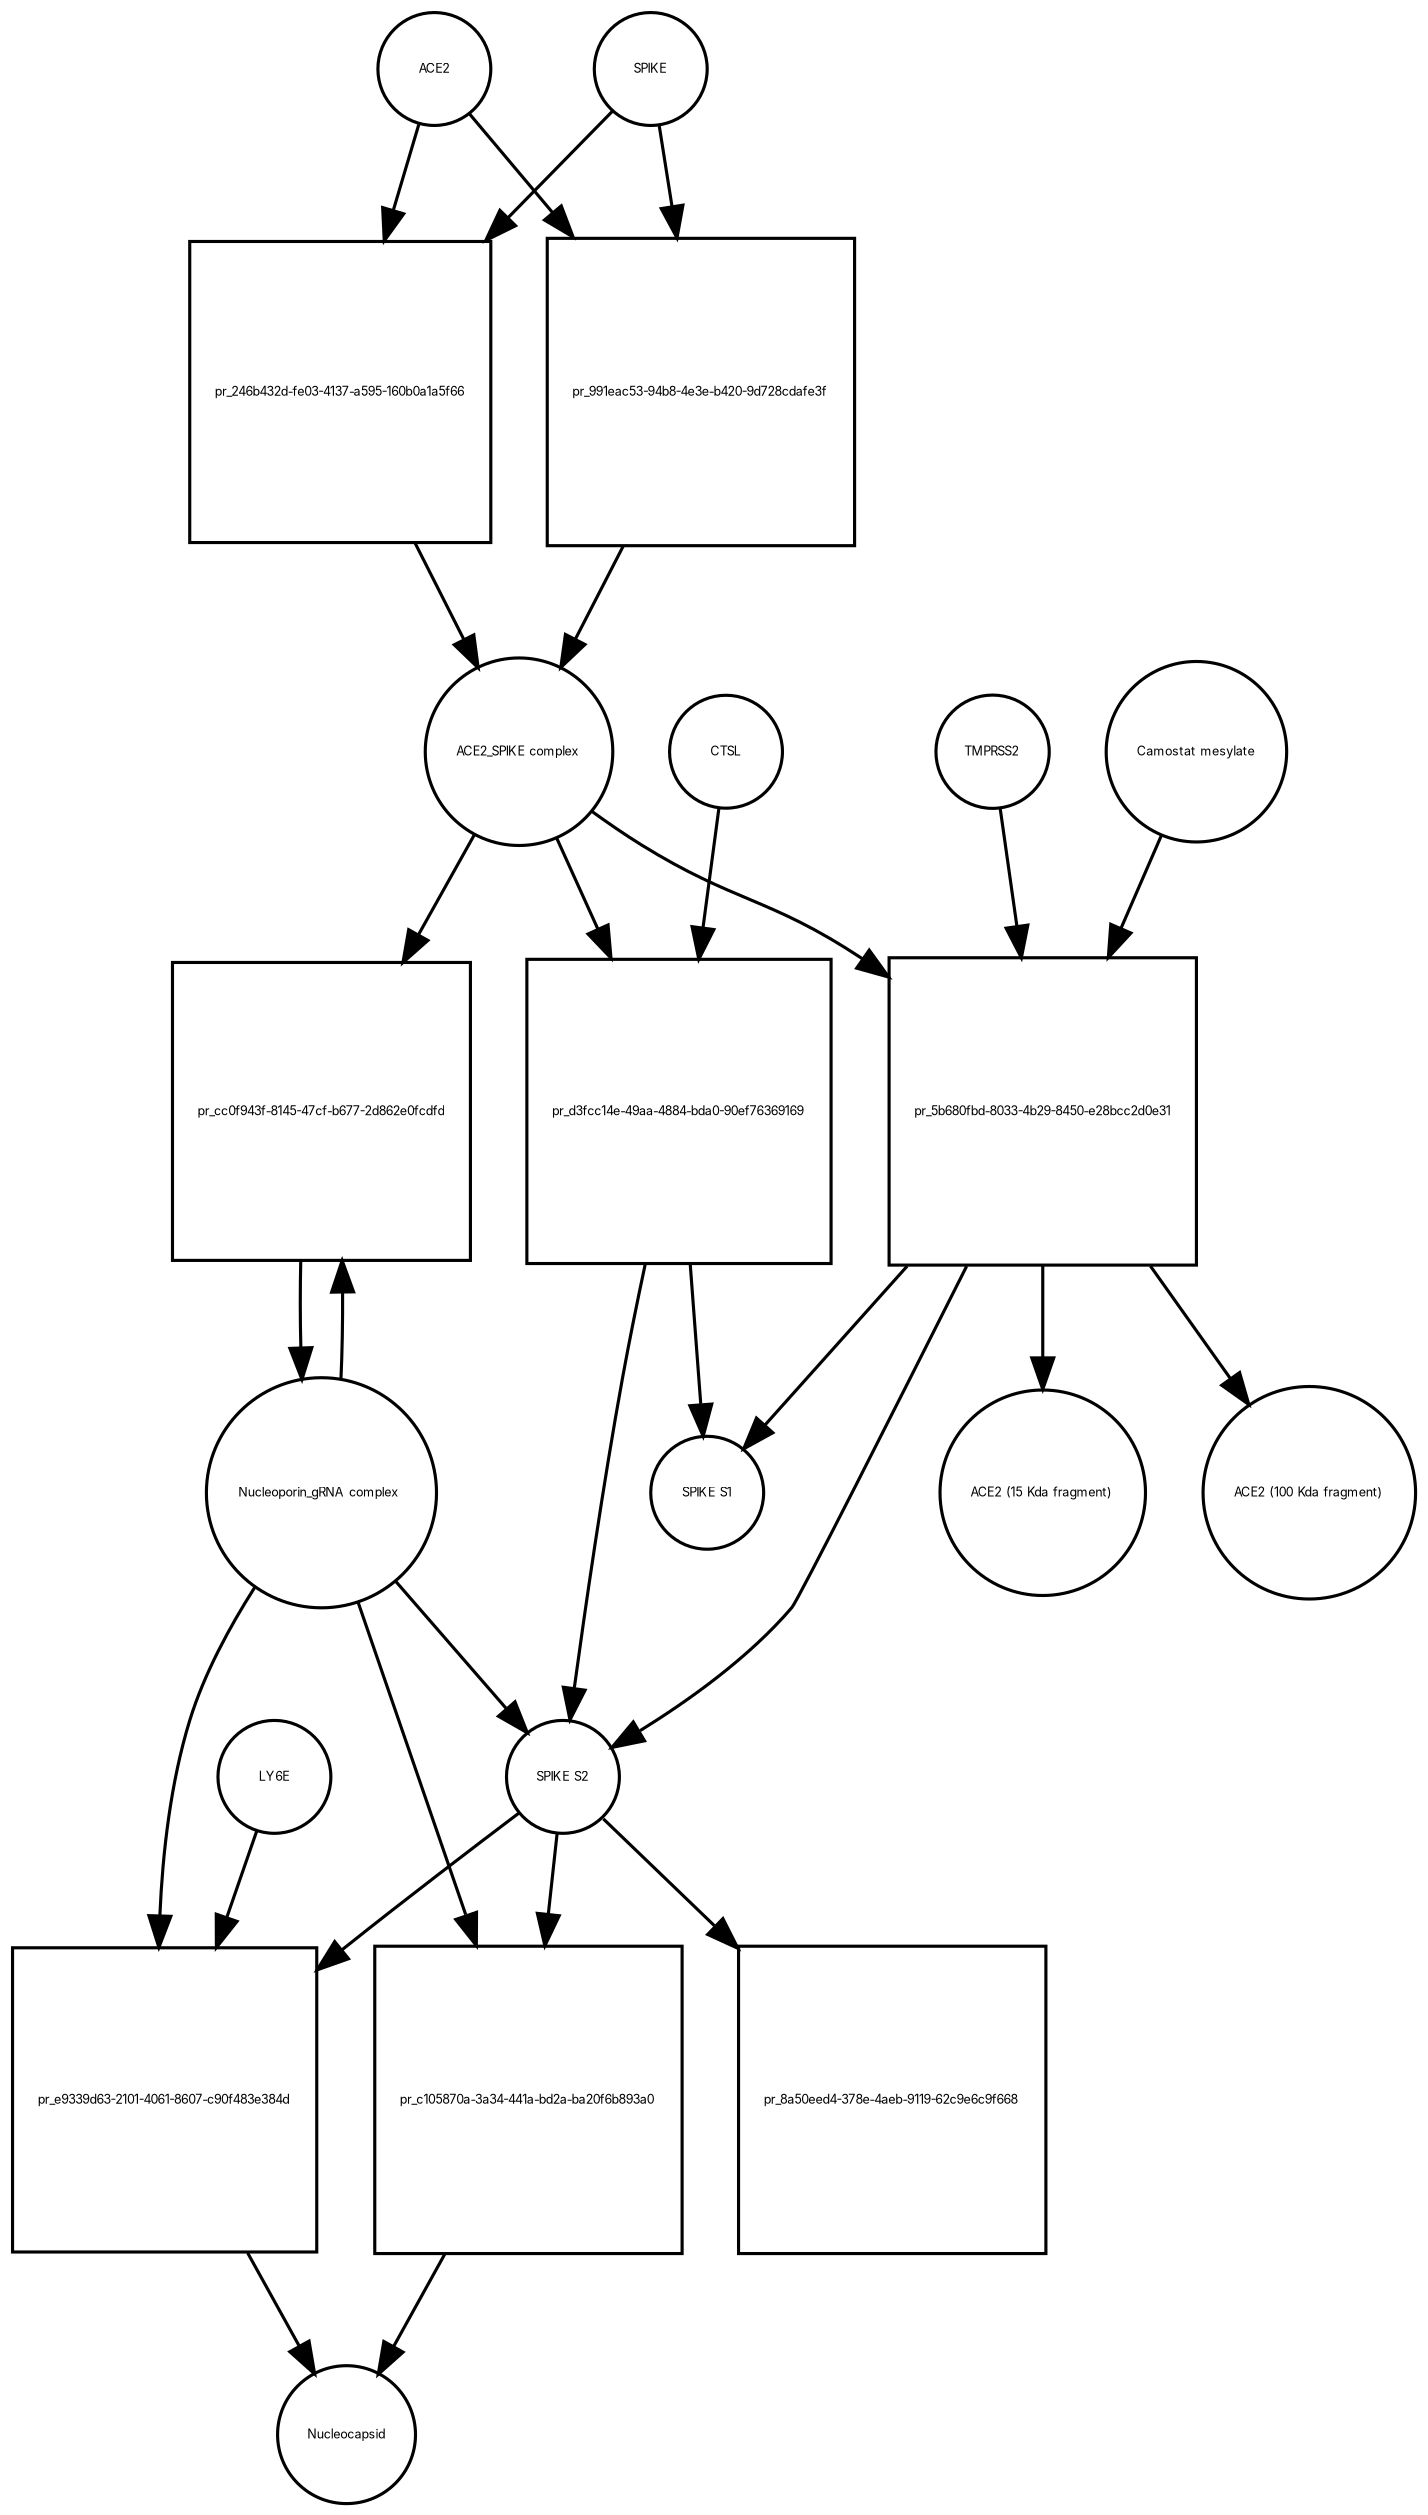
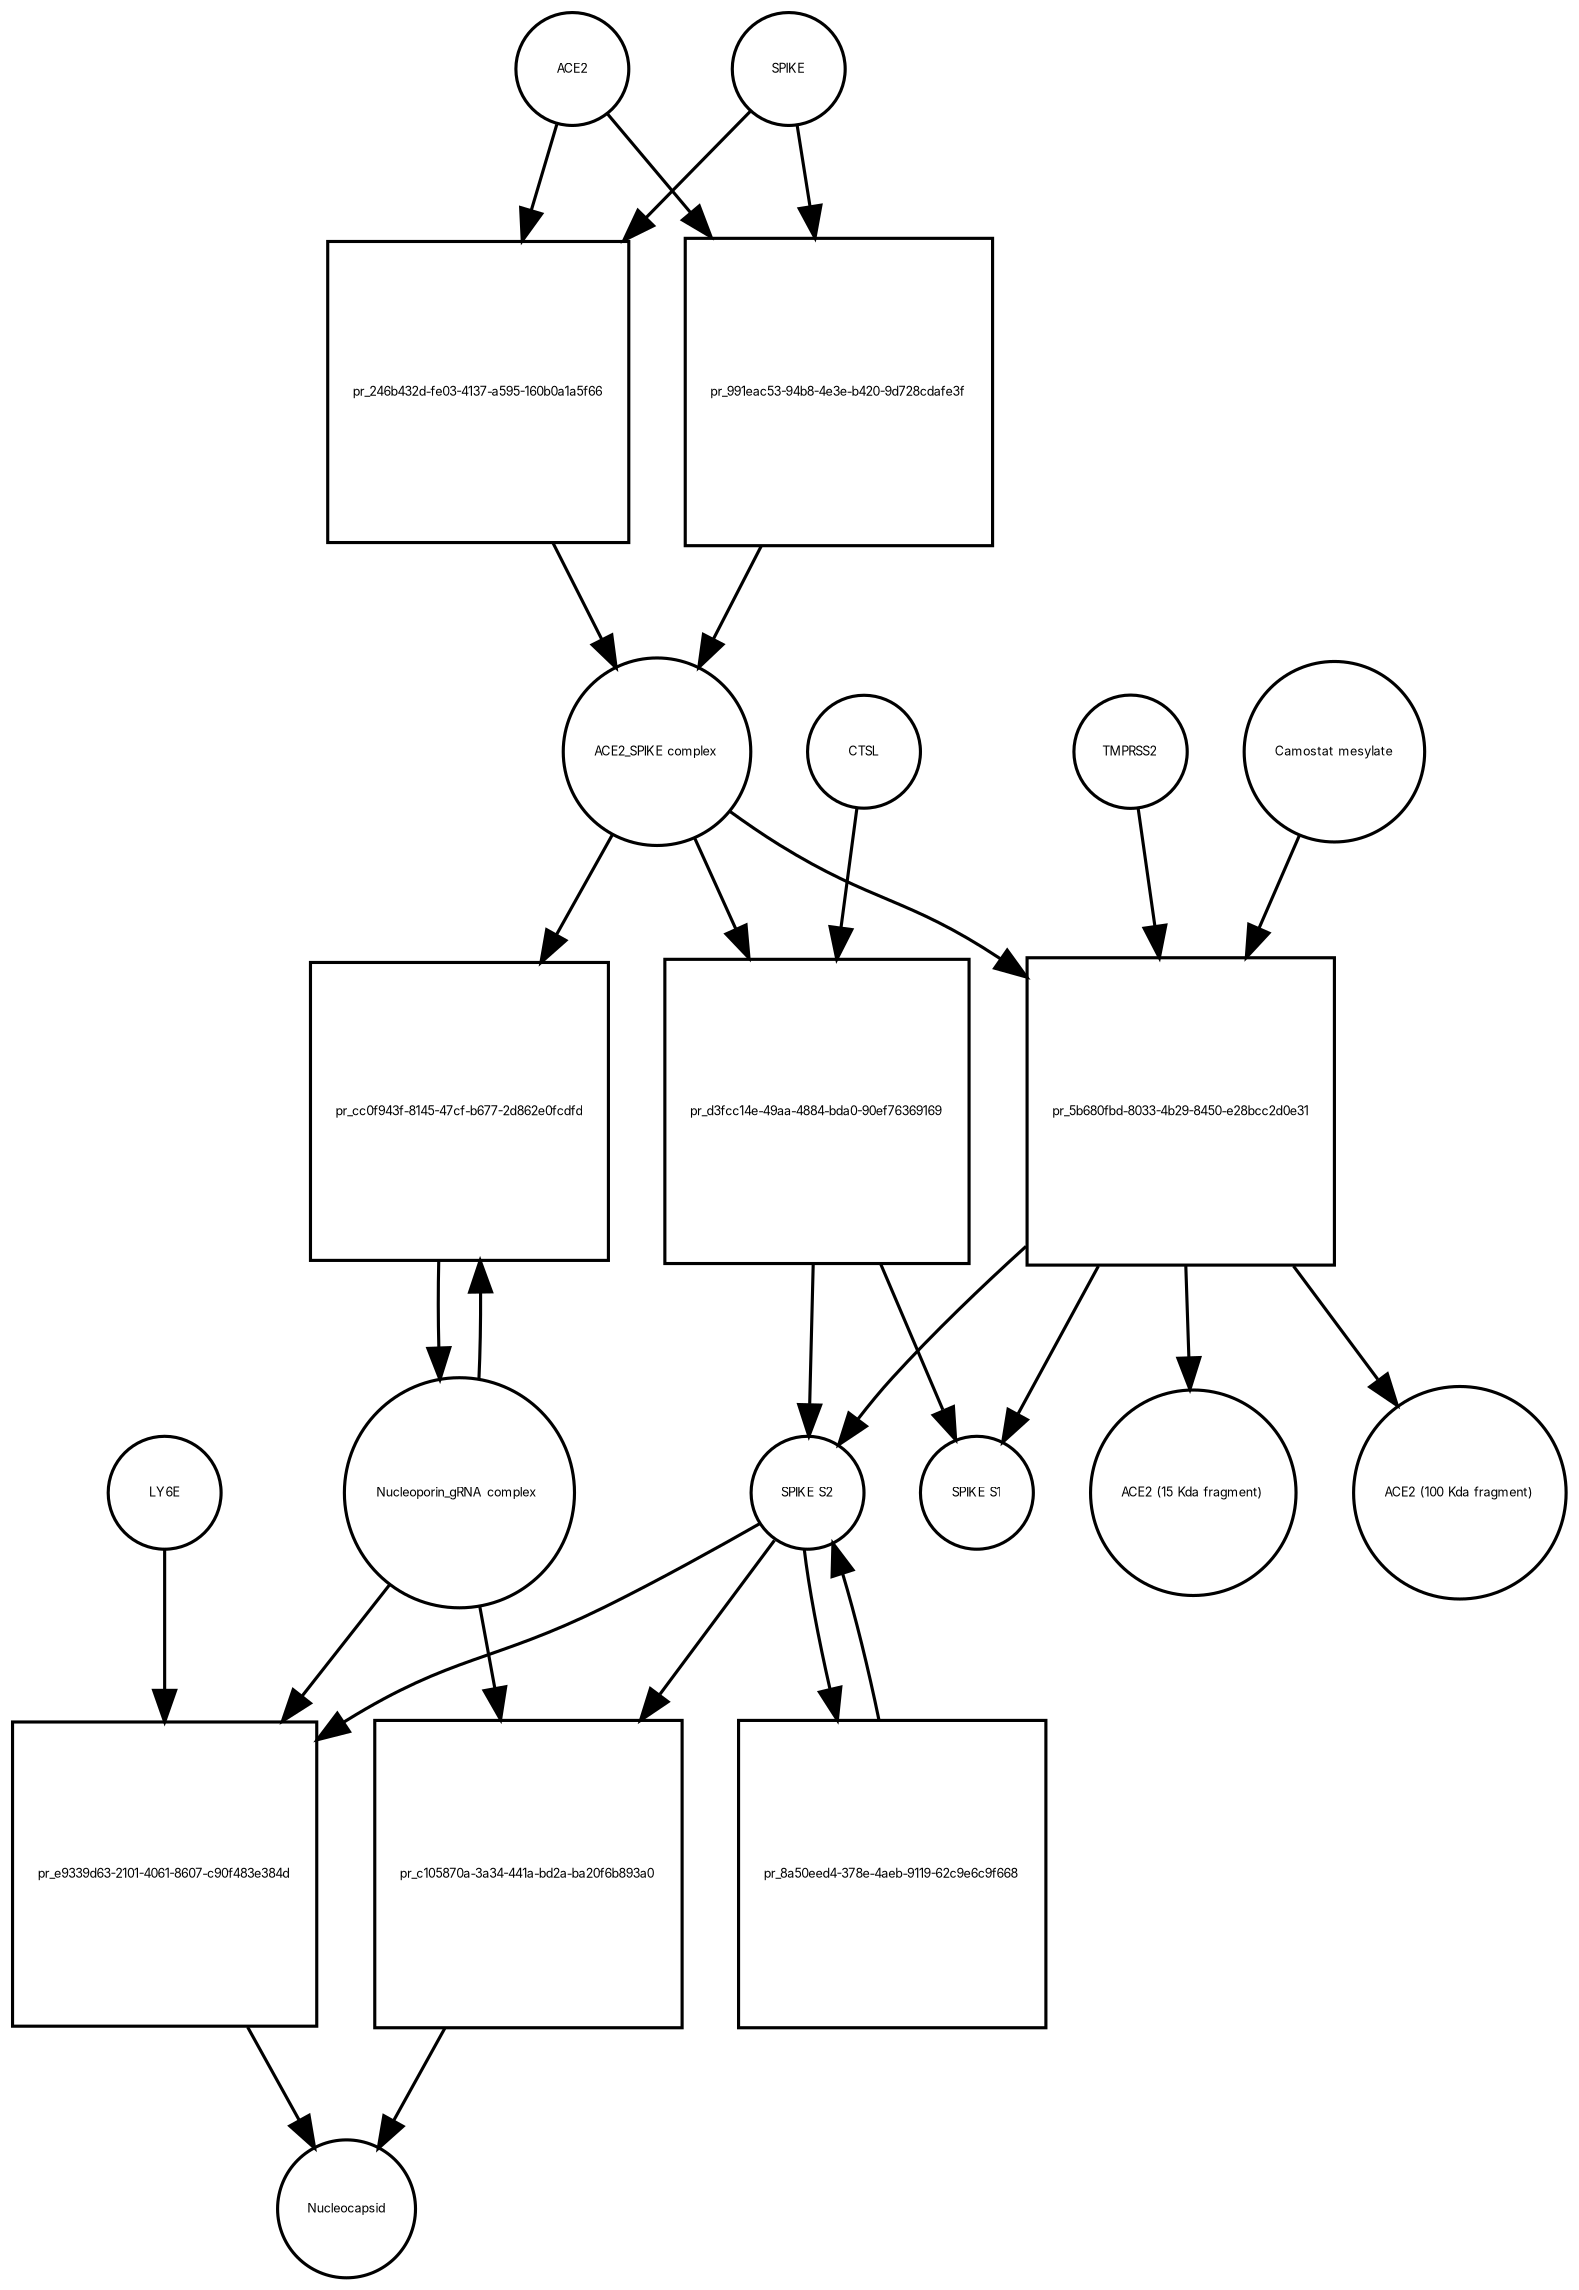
(451, 1644) -> (862, 1646)
